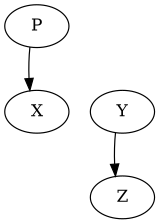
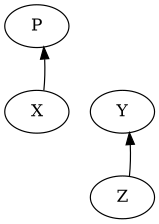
(29, 63) -> (45, 75)
(115, 148) -> (130, 160)
